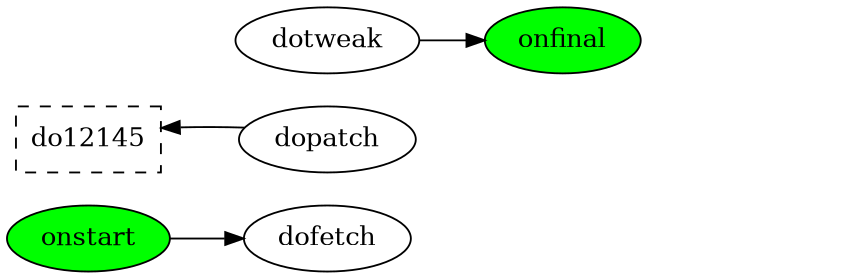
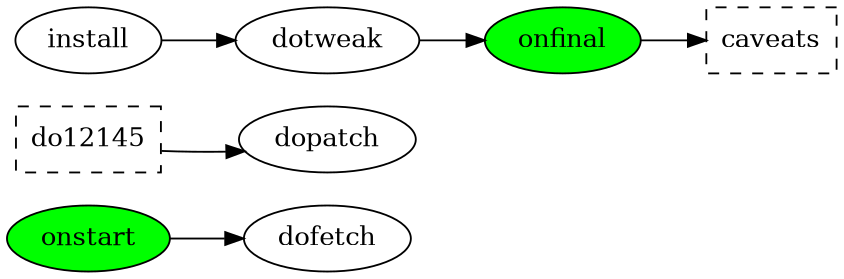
none -> (88, 40)
none -> (771, 40)
(213, 127) -> (194, 152)
